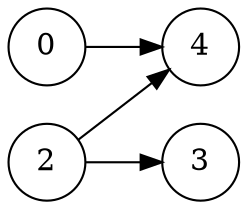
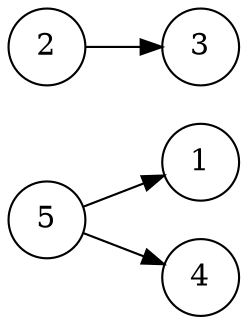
(47, 47) -> (47, 220)
(115, 111) -> none
none -> (201, 162)
